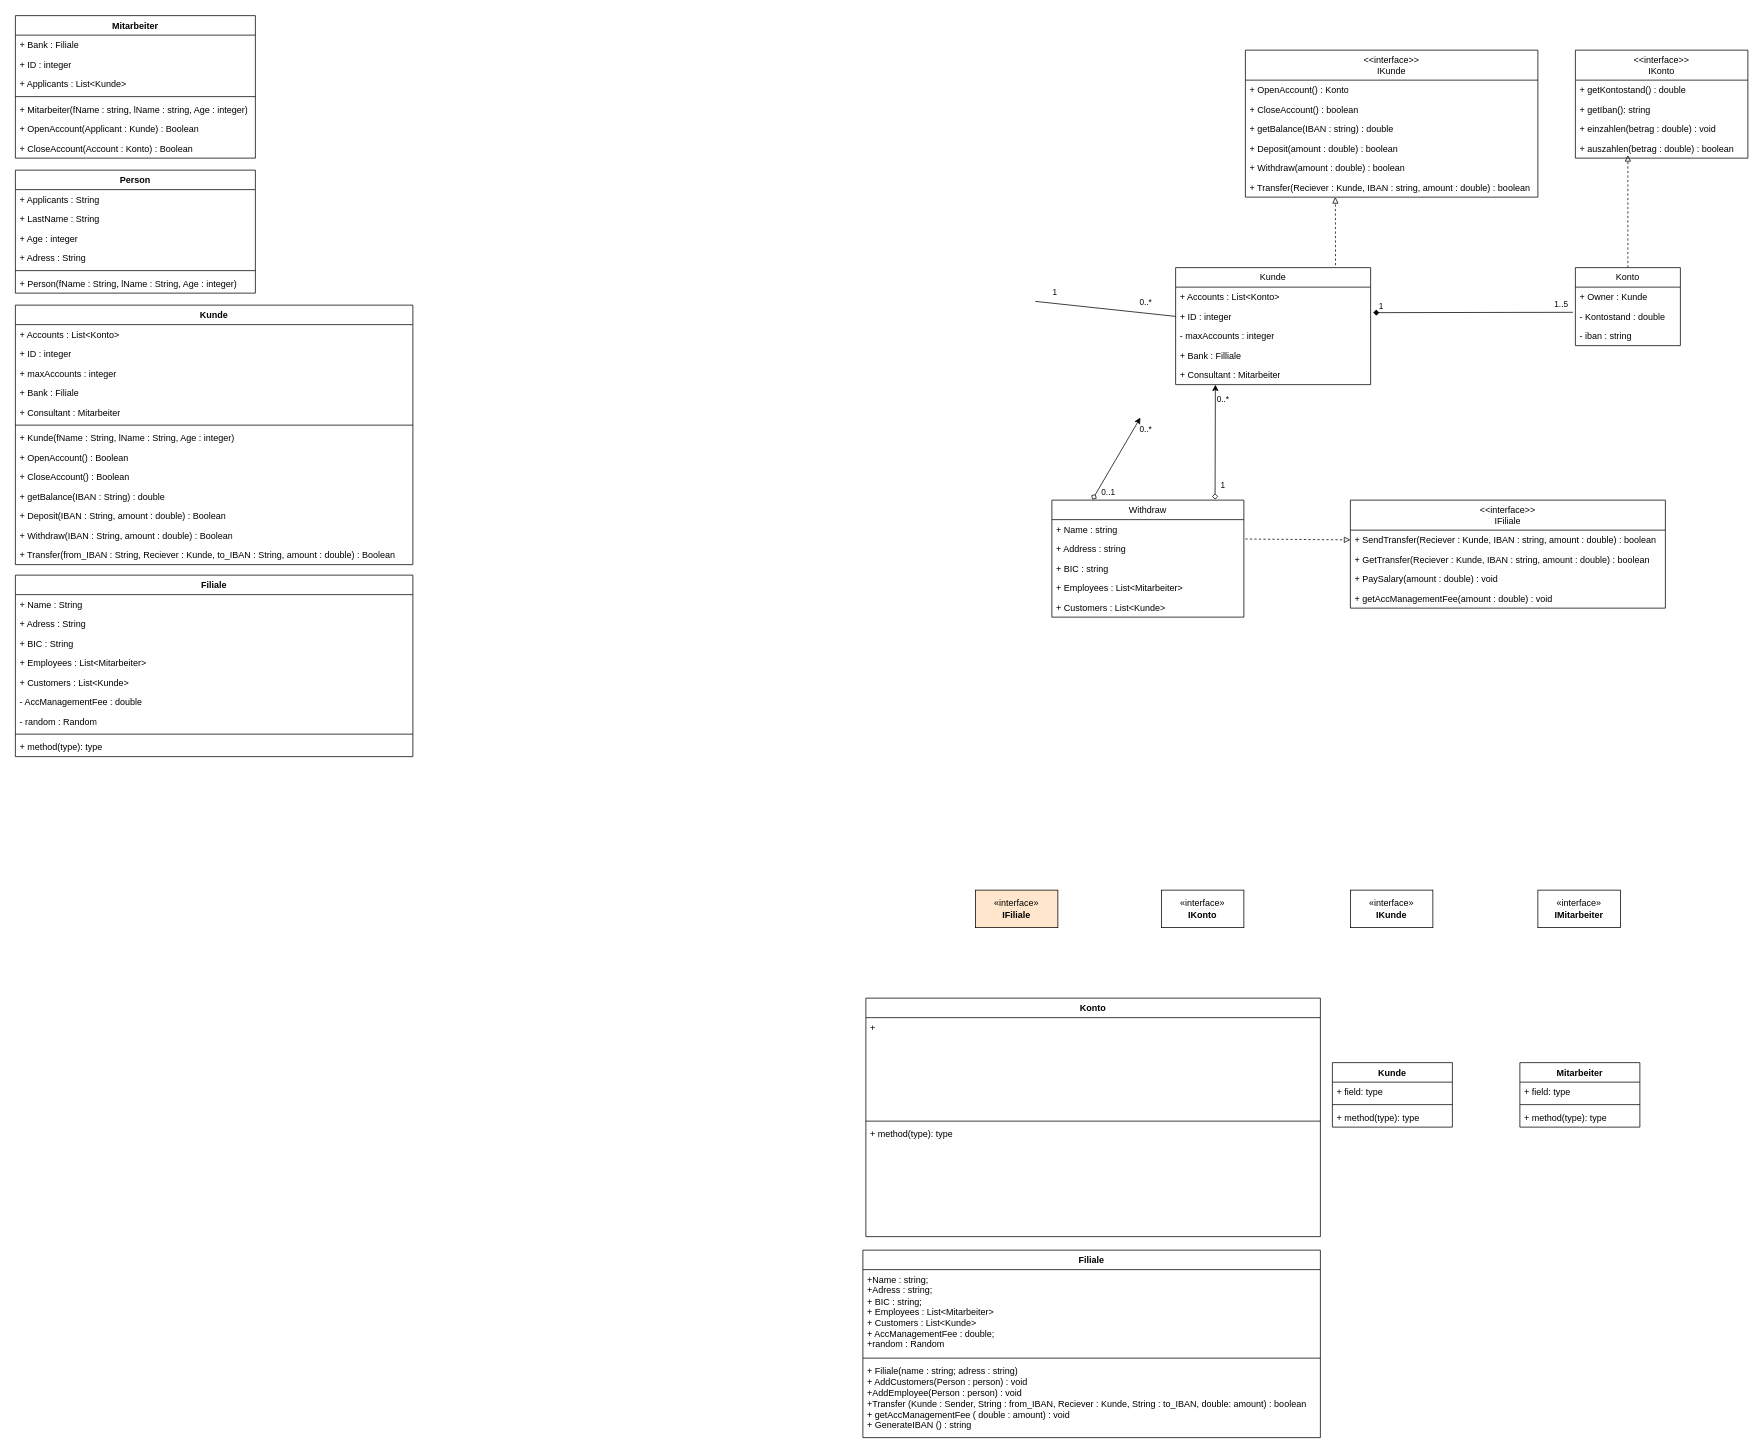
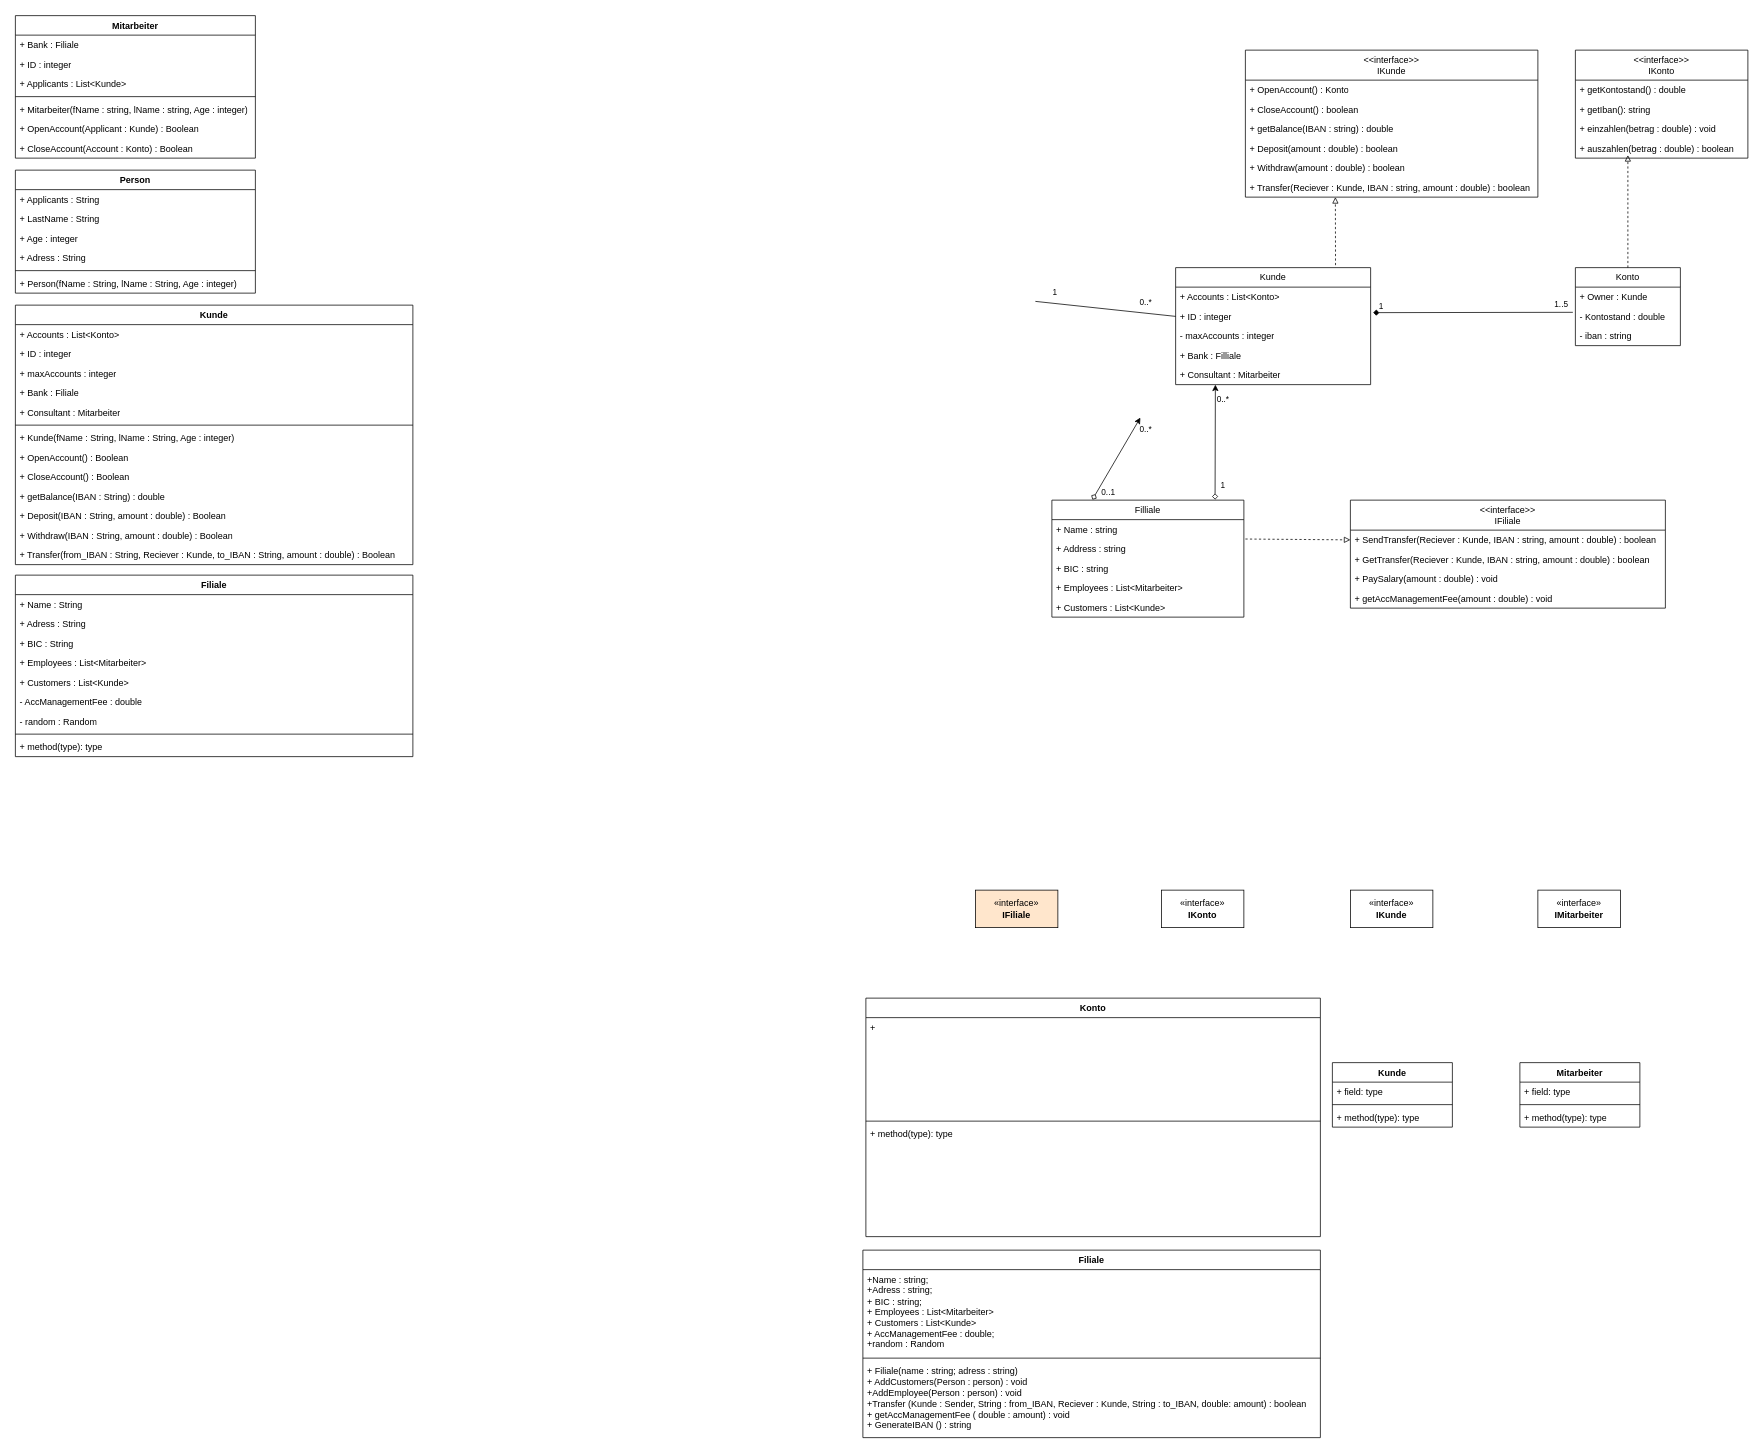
(1148, 510) -> (1148, 510)
